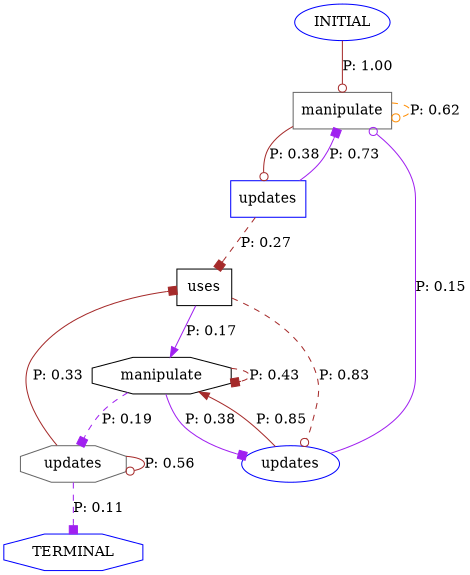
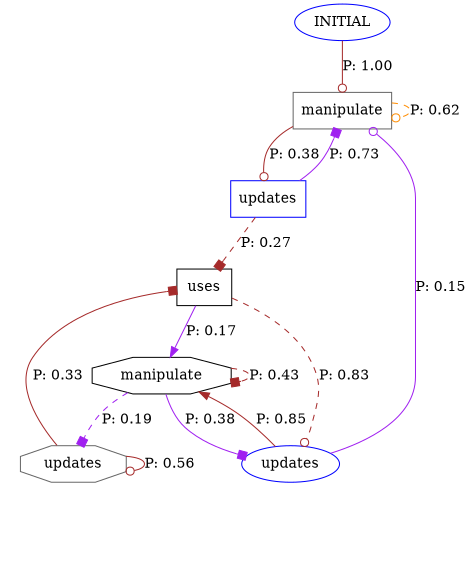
(73, 552) -> none
